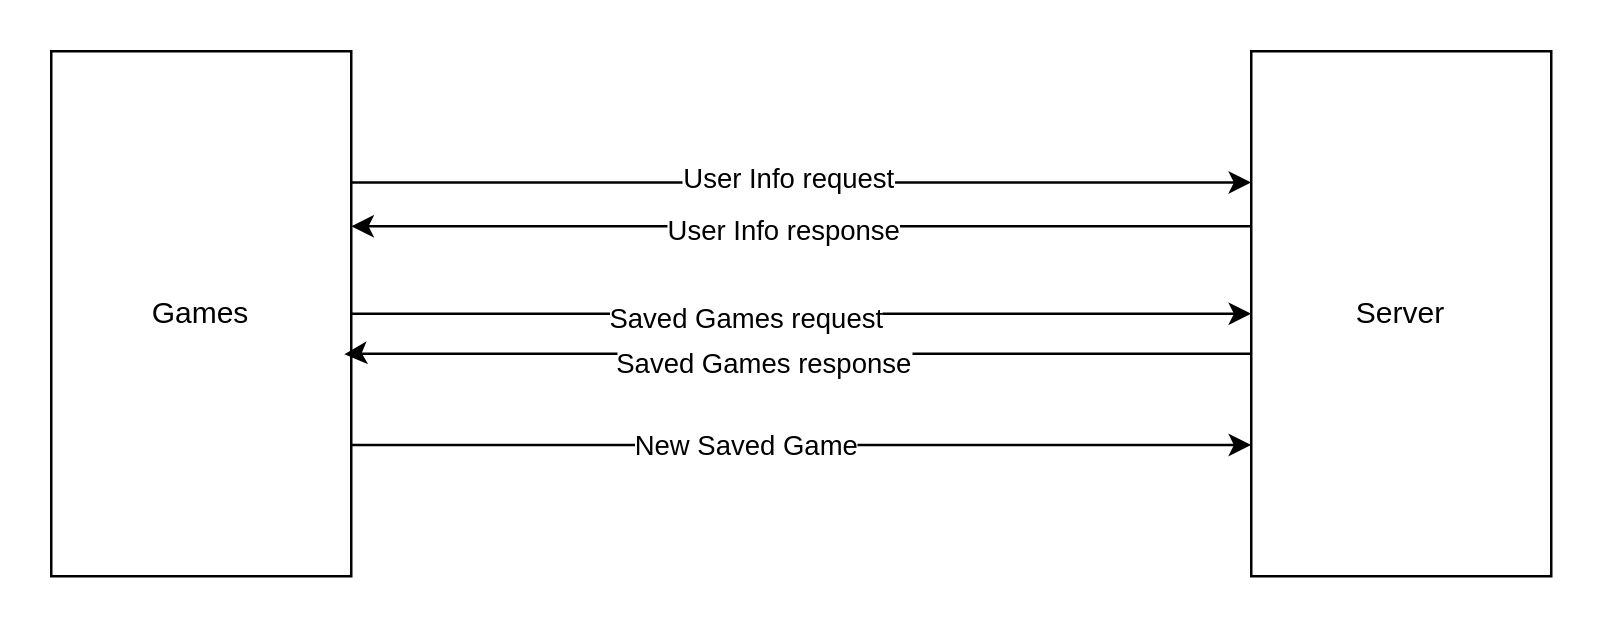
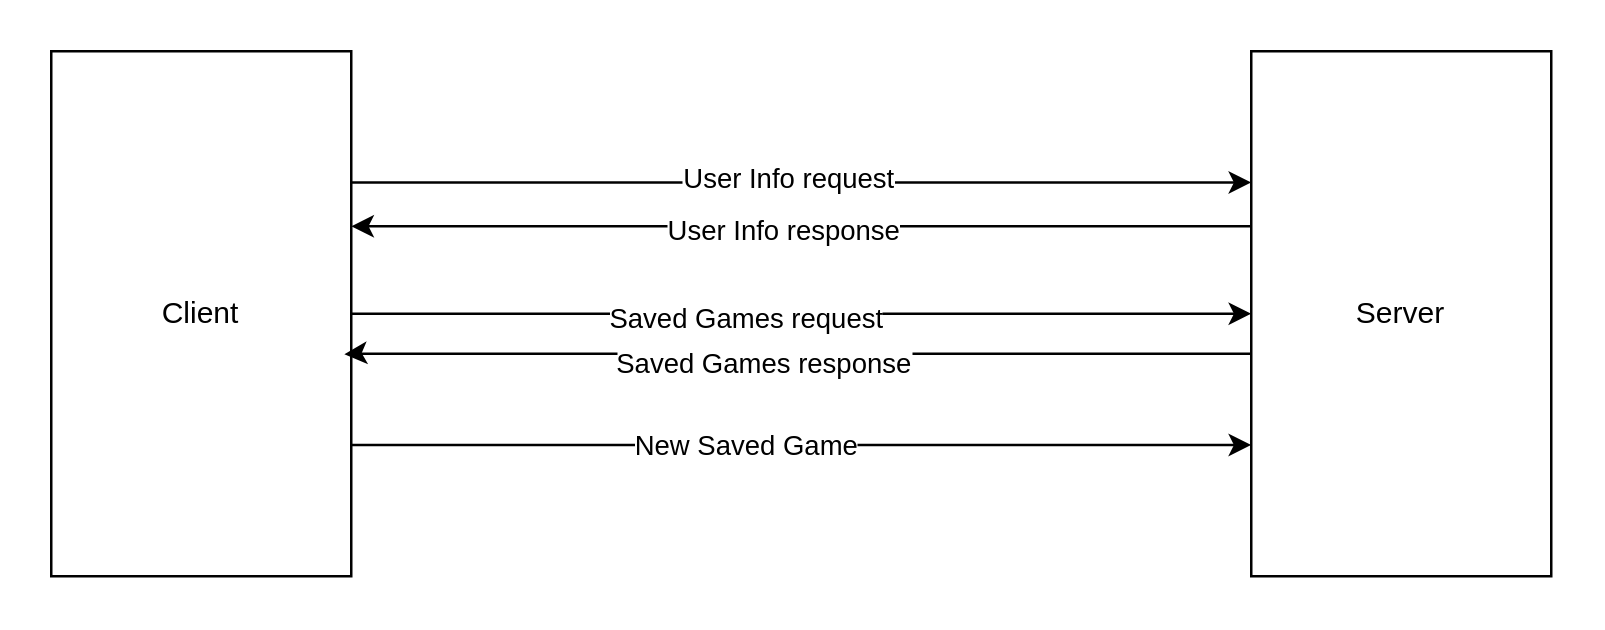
(201, 314) -> (201, 314)
